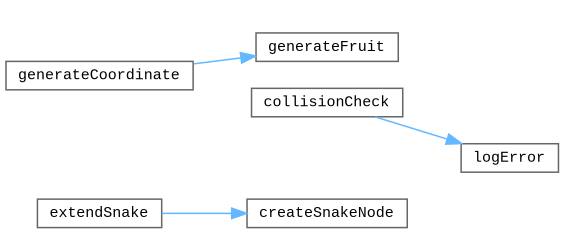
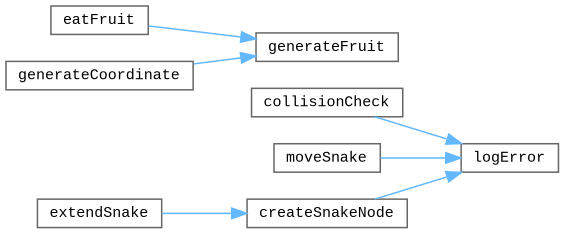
none -> (100, 20)
none -> (327, 158)
none -> (411, 188)
